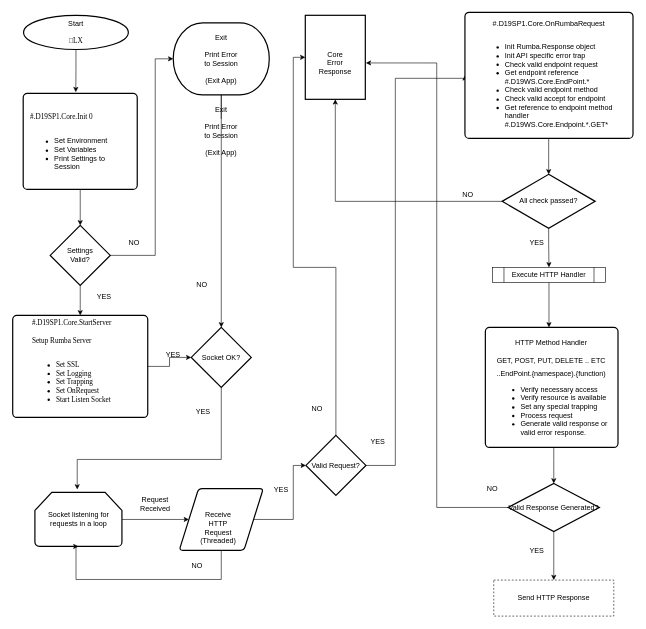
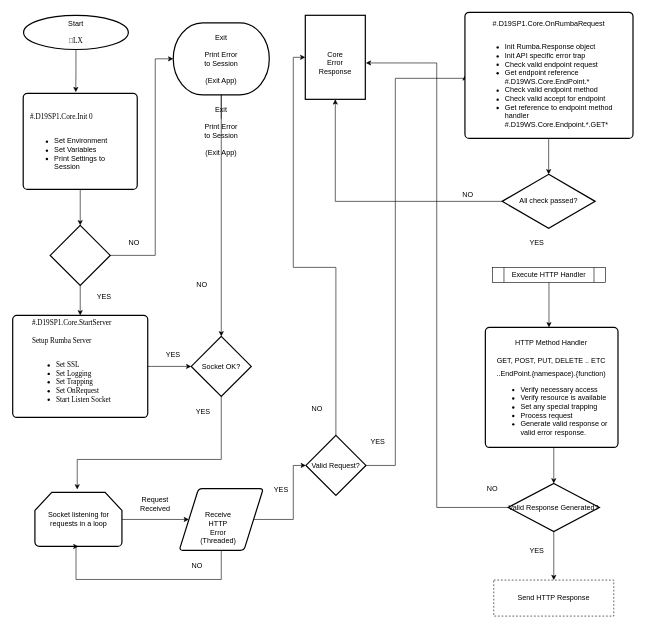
(548, 236) -> none
(80, 255) -> none
(221, 357) -> (221, 366)
(218, 528) -> (218, 528)
